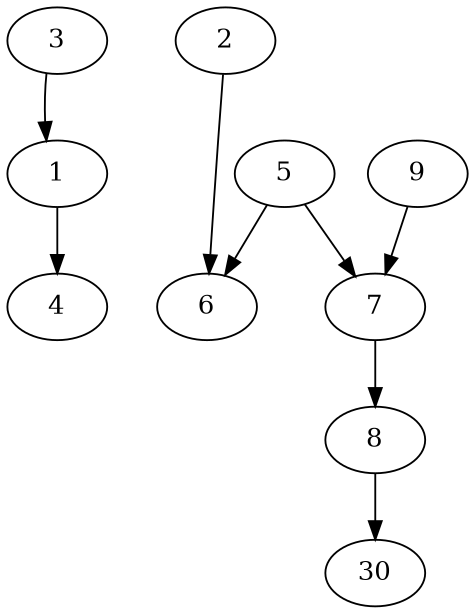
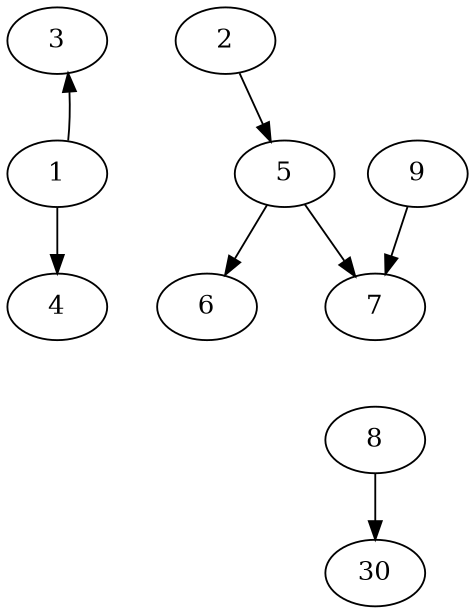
(45, 98) -> (70, 116)
(216, 164) -> (251, 99)
(375, 364) -> none
